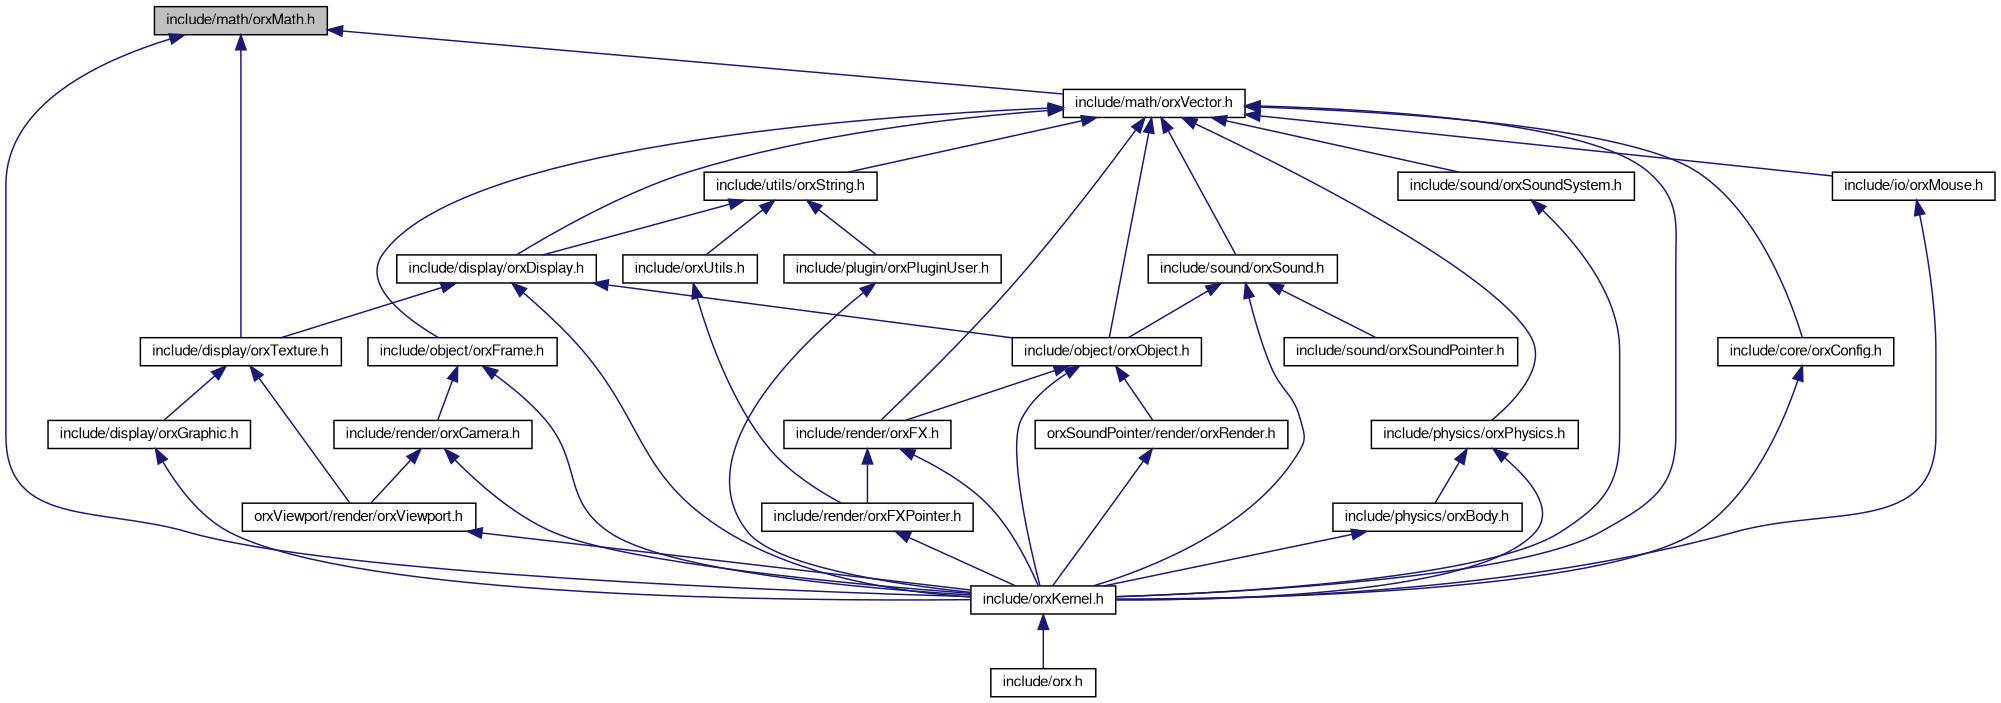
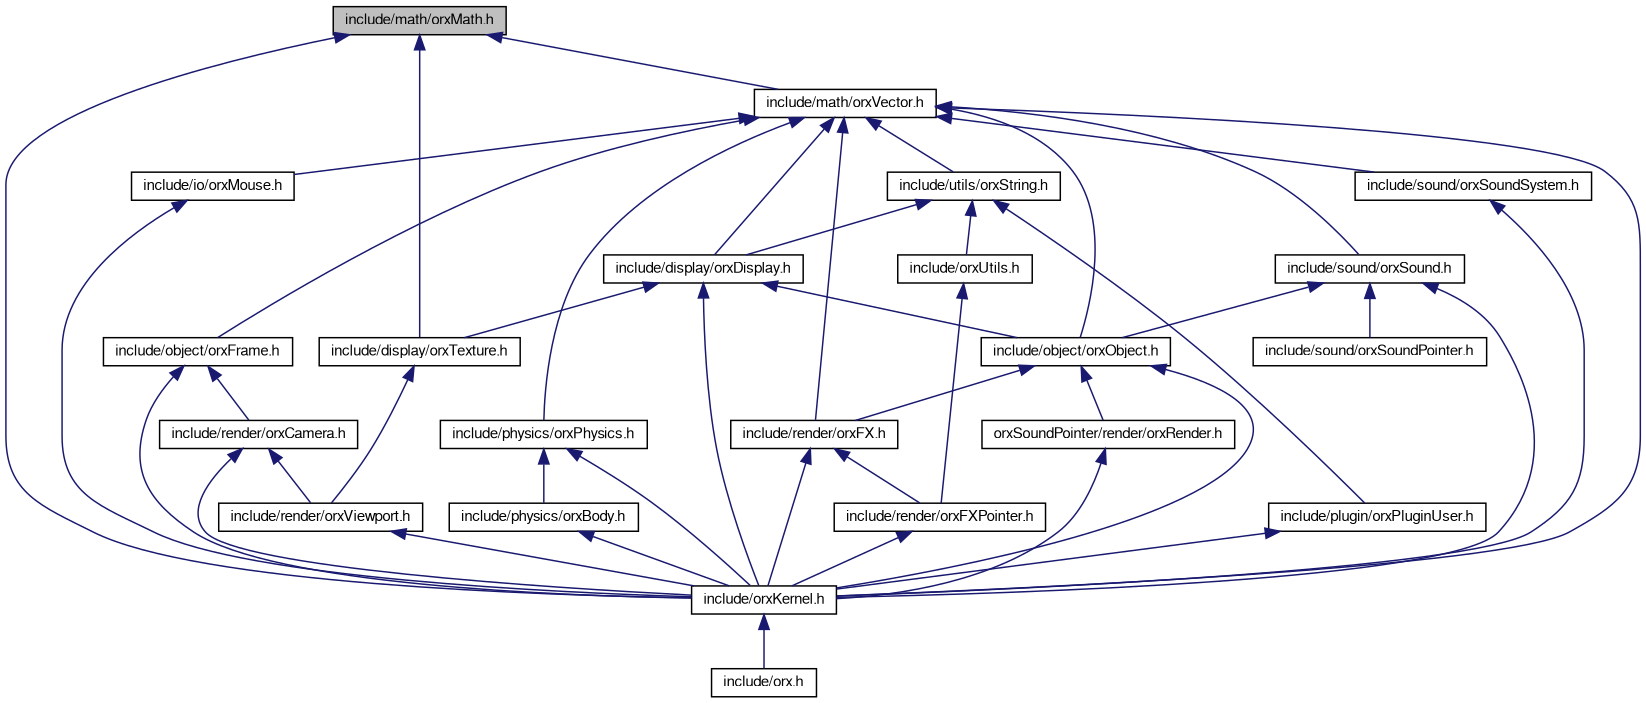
(1806, 352) -> none
(149, 434) -> none
(359, 517) -> (321, 517)
